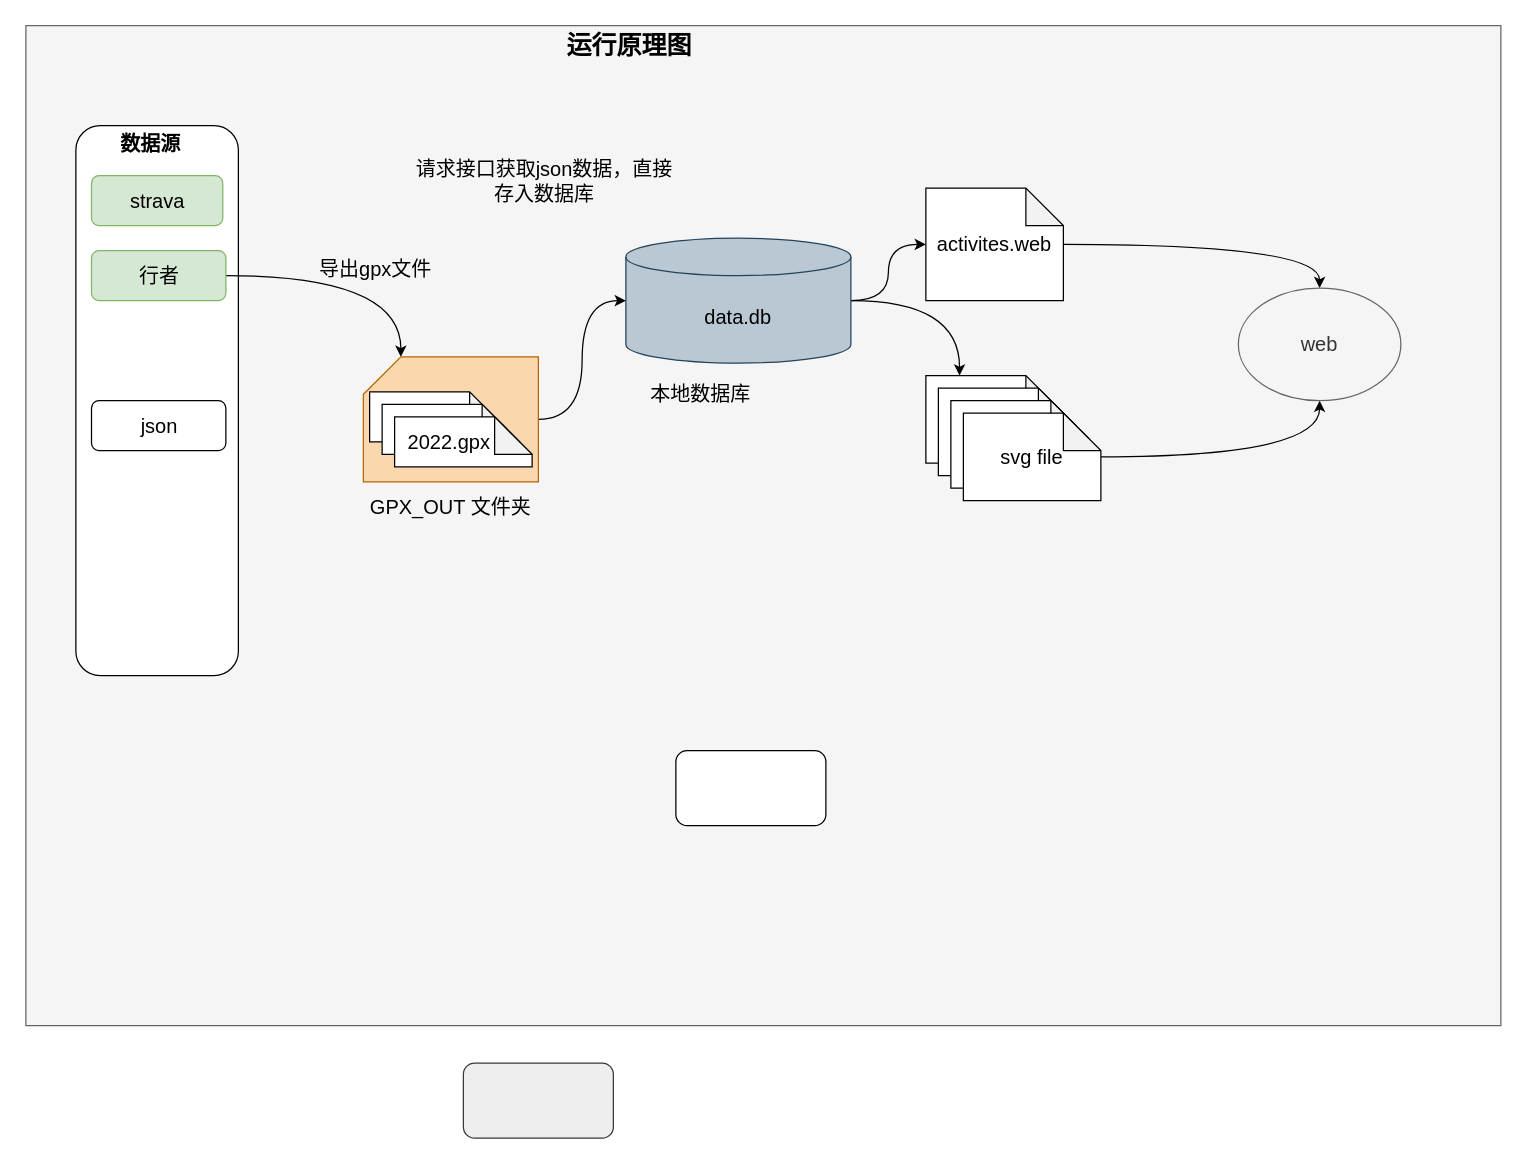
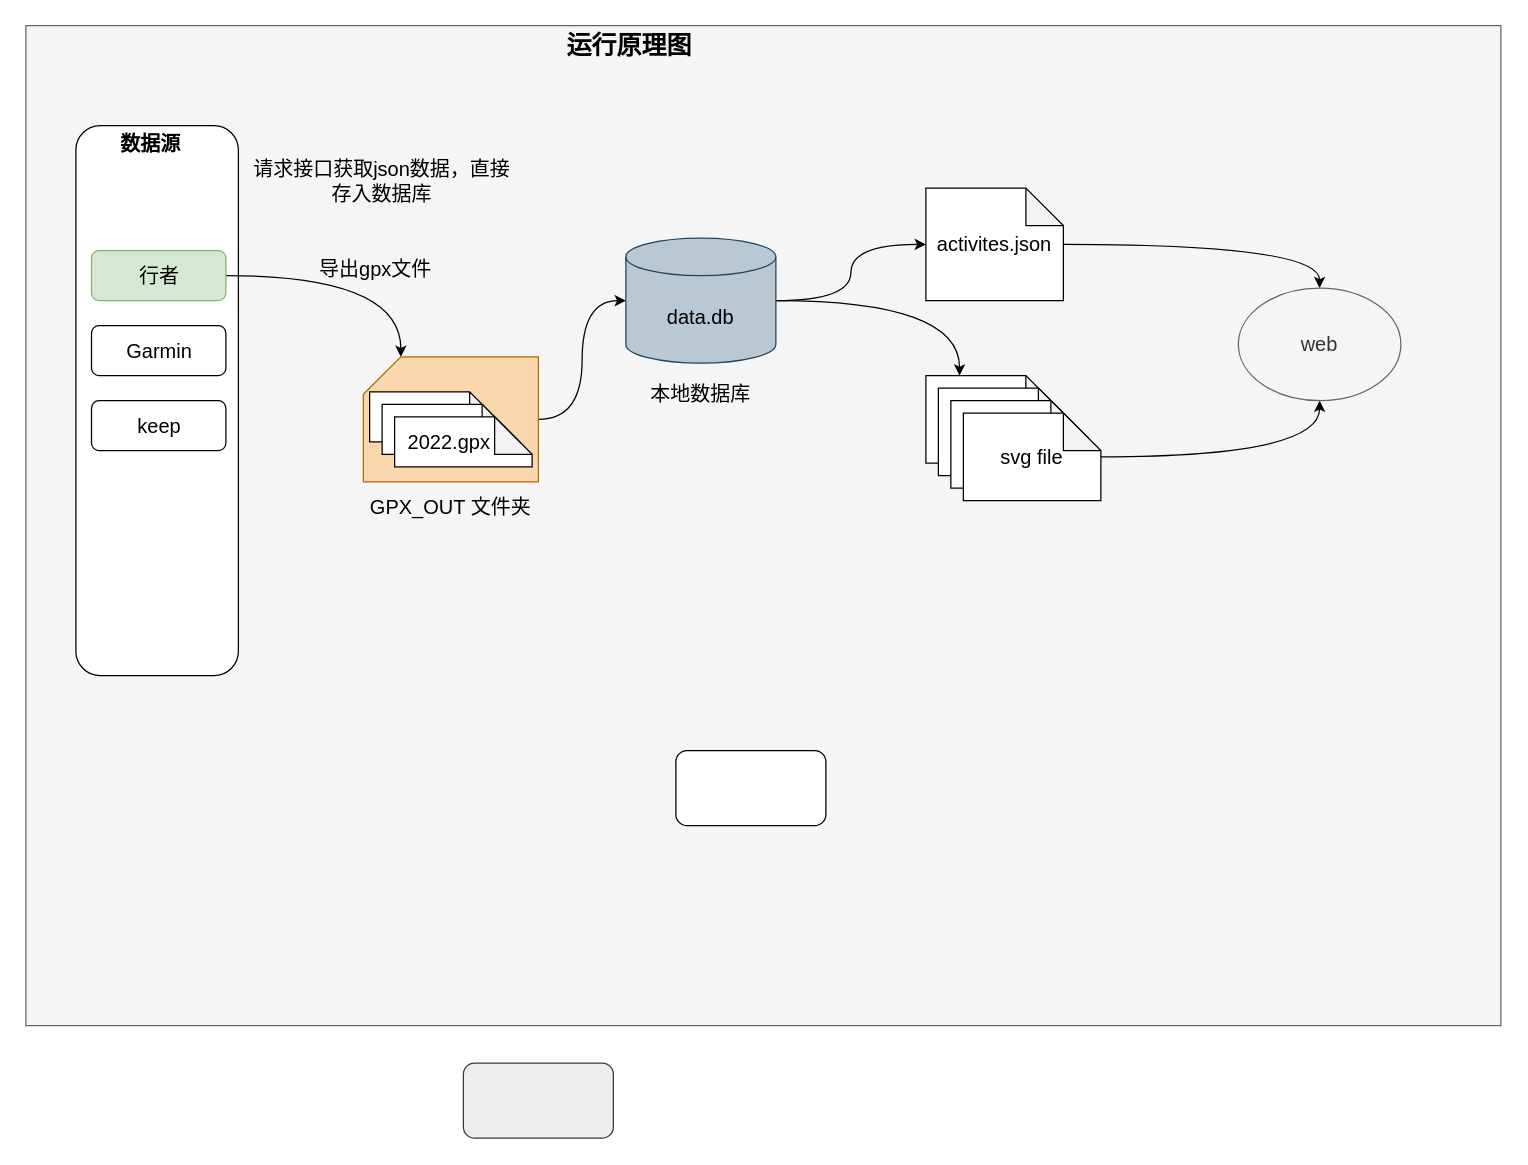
(544, 182) -> (382, 182)
(157, 201) -> none
(994, 244) -> (994, 244)
(738, 301) -> (701, 301)
none -> (158, 351)
(159, 426) -> (159, 426)
